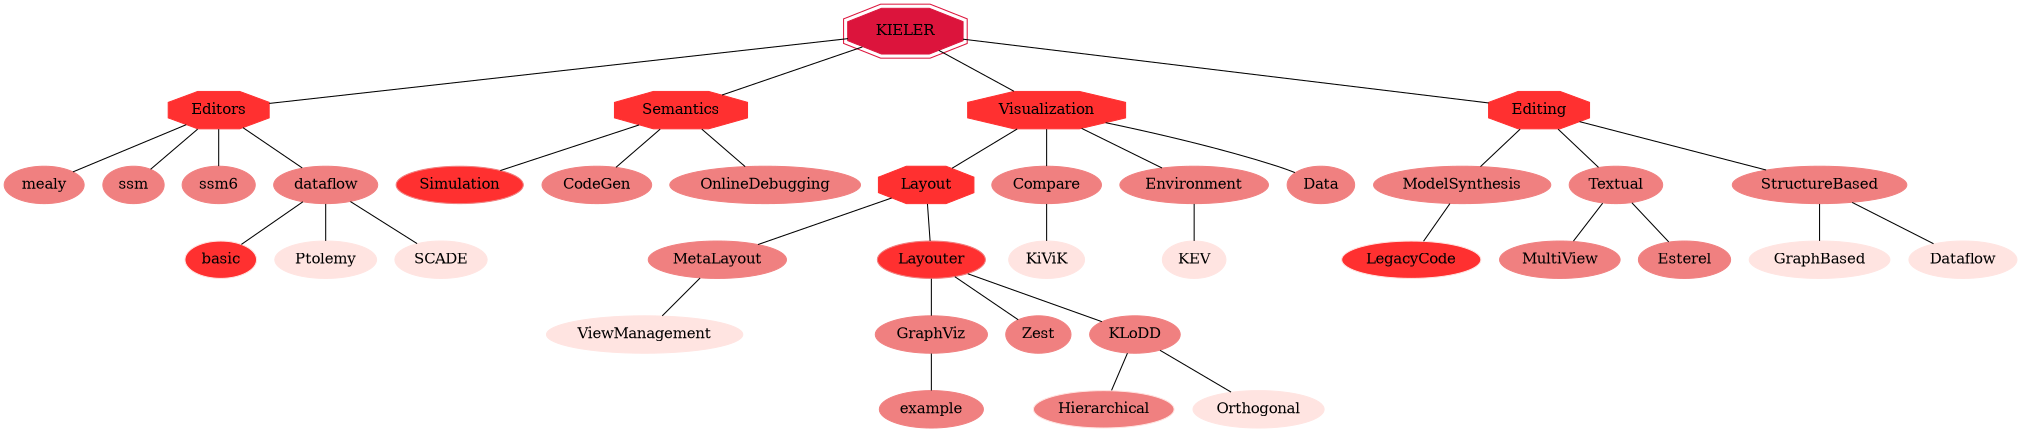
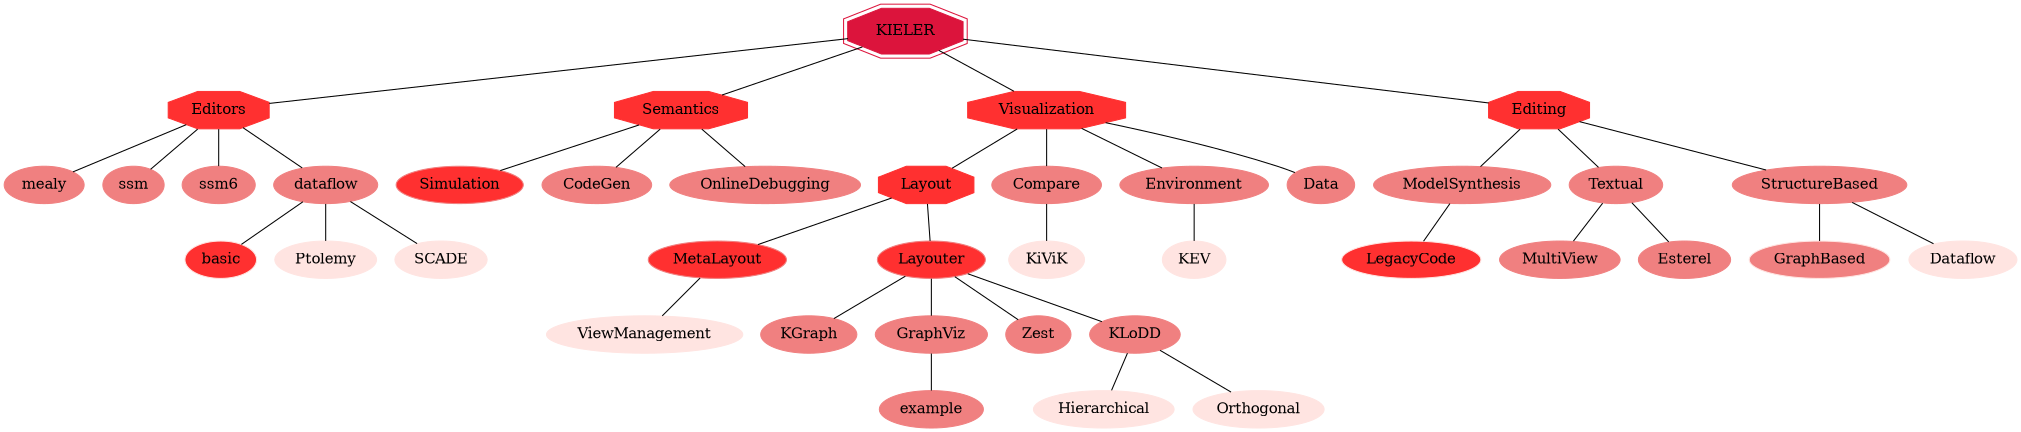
(717, 260) -> (717, 260)
(1820, 260) -> (1820, 260)
none -> (809, 335)
(1104, 409) -> (1104, 409)
